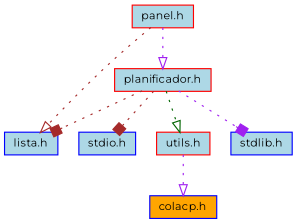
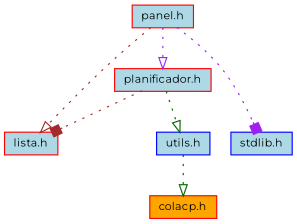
(207, 109) -> (222, 69)
(31, 144) -> (31, 144)
(107, 144) -> none
(183, 144) -> (183, 144)
(183, 170) -> (183, 170)
(183, 207) -> (183, 207)
